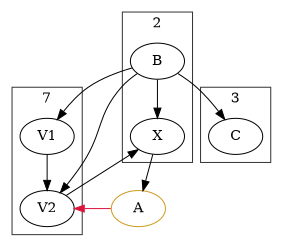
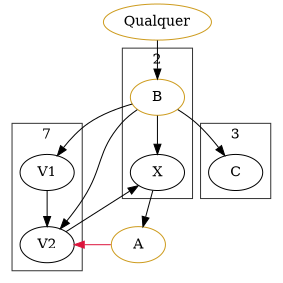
none -> (157, 22)
(157, 61) -> (157, 97)
